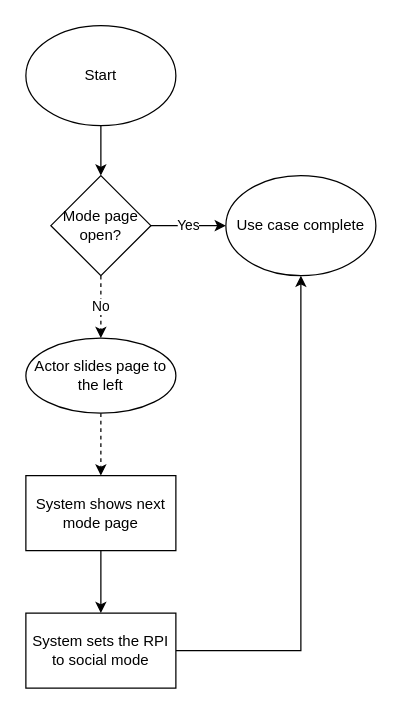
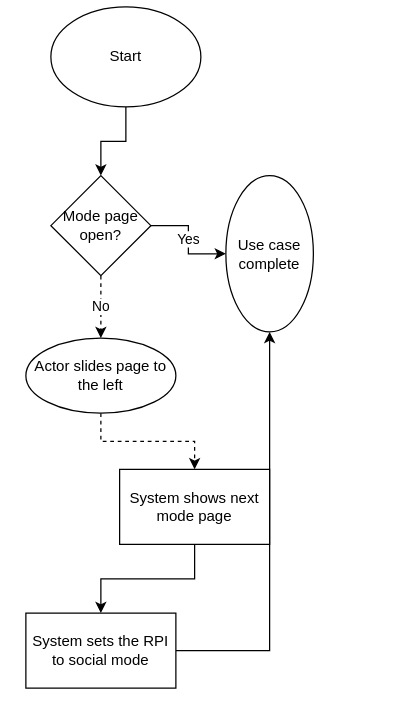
(101, 76) -> (126, 57)
(301, 226) -> (269, 254)
(101, 513) -> (194, 507)
